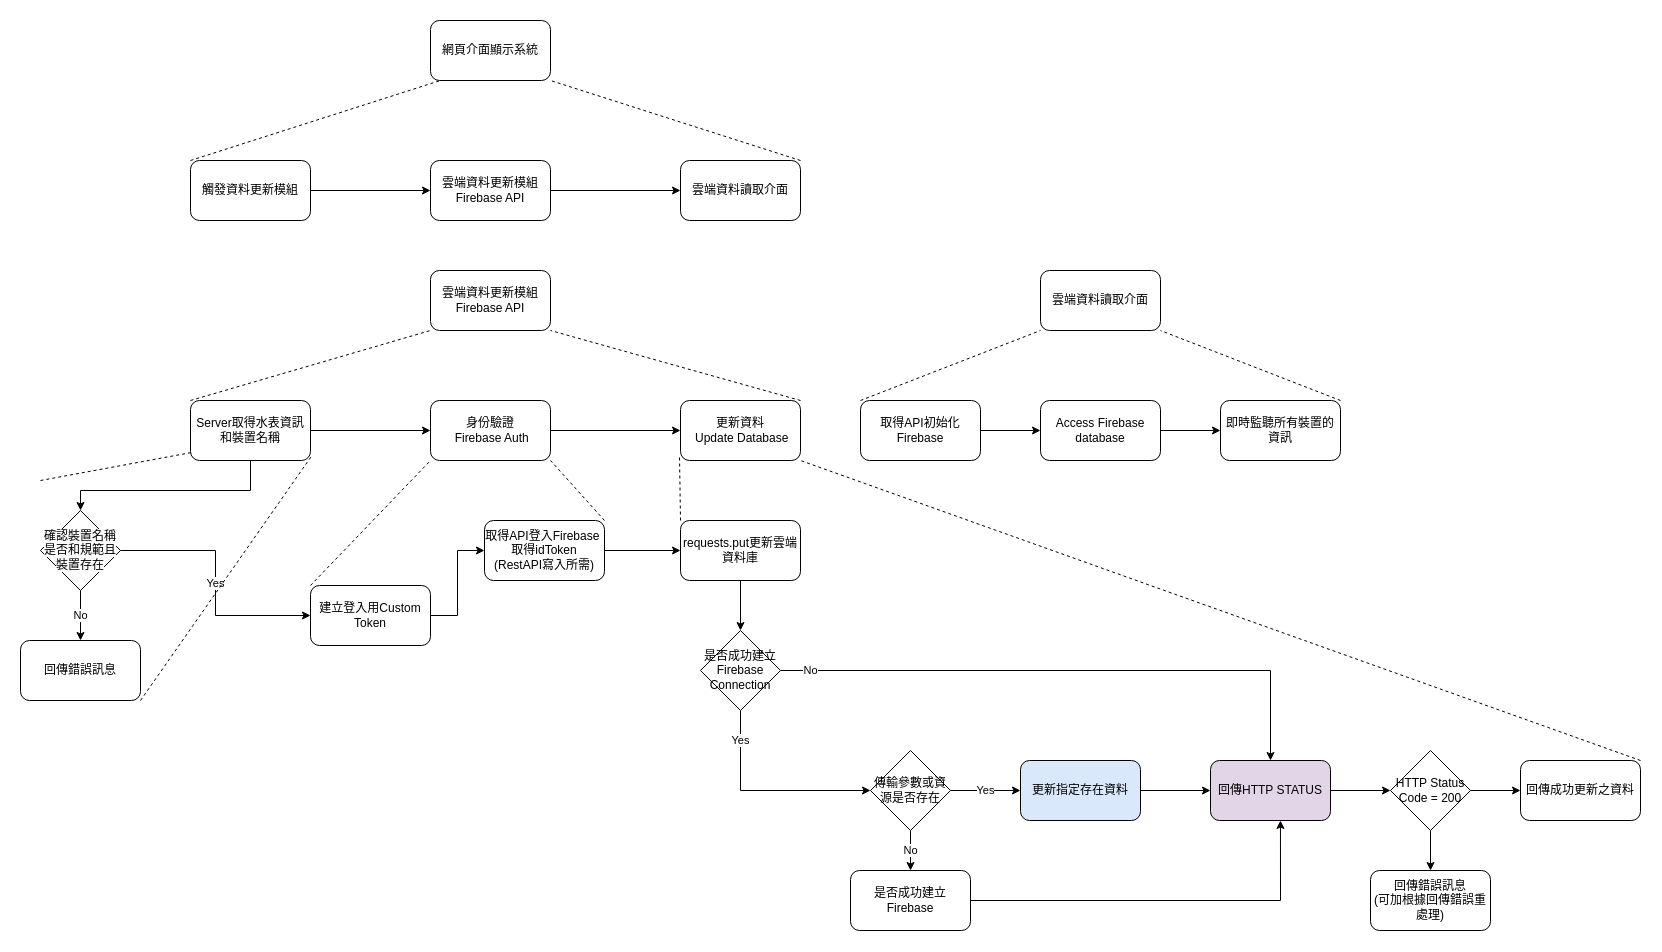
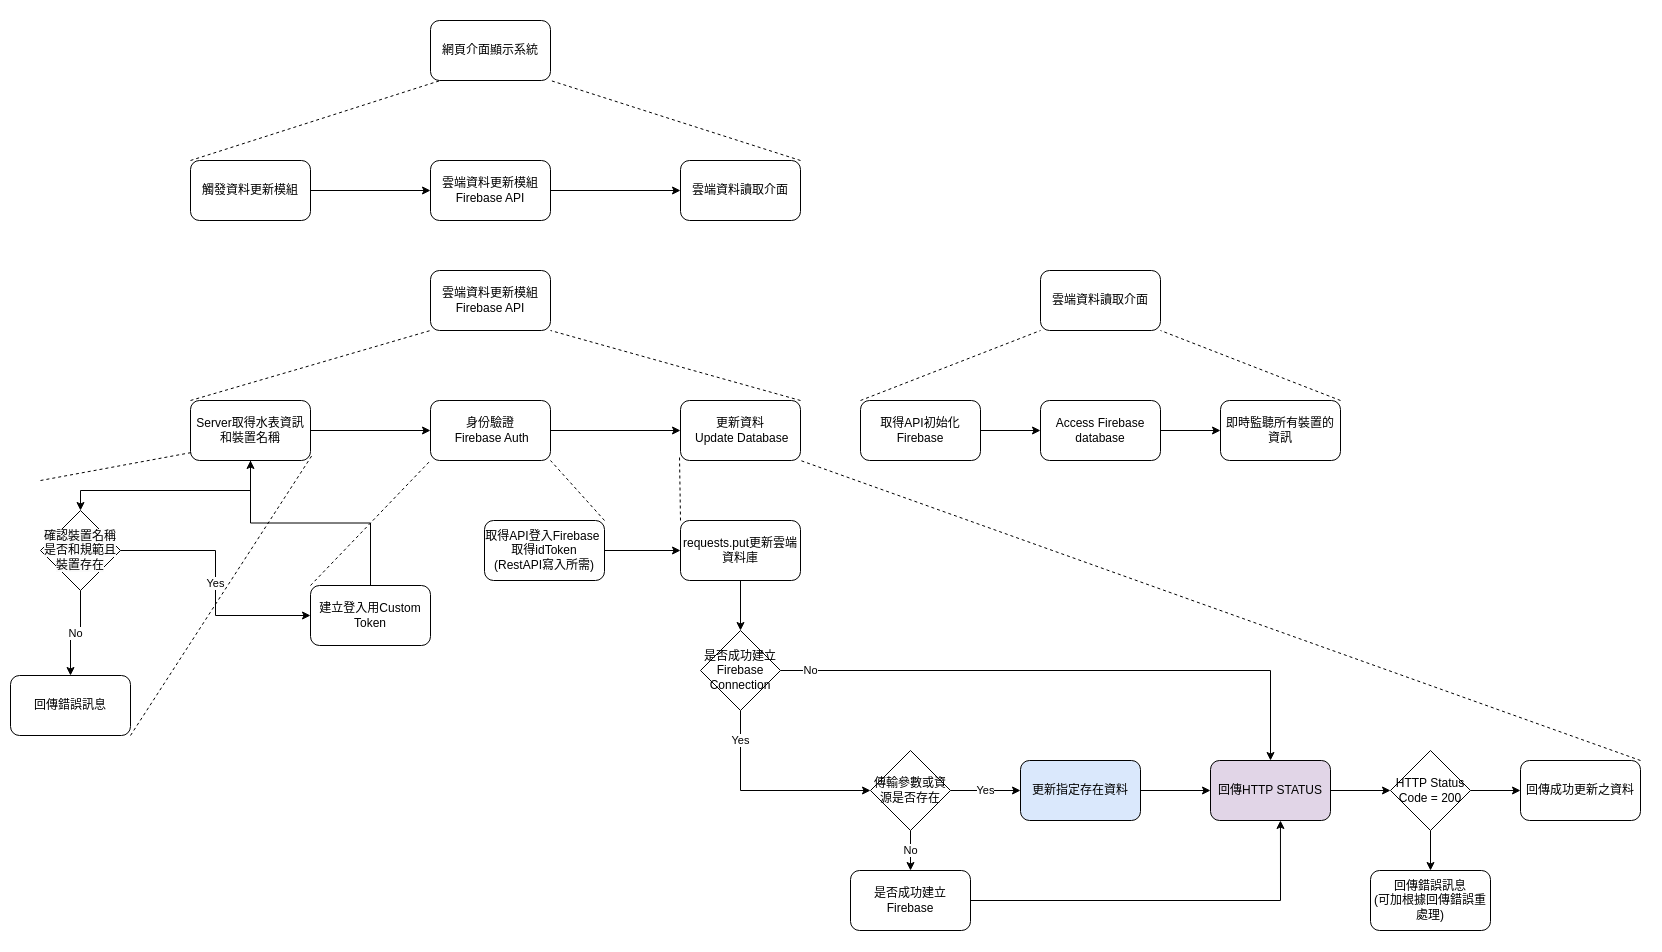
(458, 587) -> (352, 523)
(81, 671) -> (71, 706)
